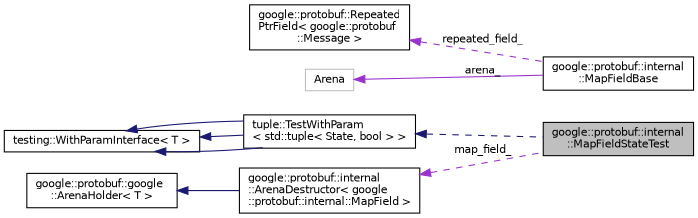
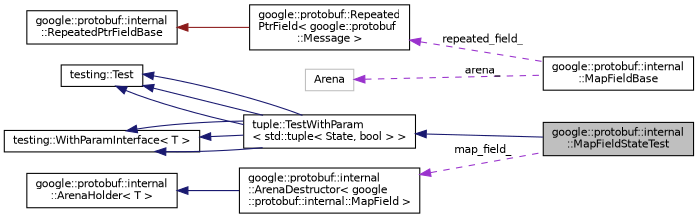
none -> (102, 27)
none -> (102, 76)
(454, 77) -> (454, 77)
(485, 136) -> (485, 136)
(102, 191) -> (102, 191)
